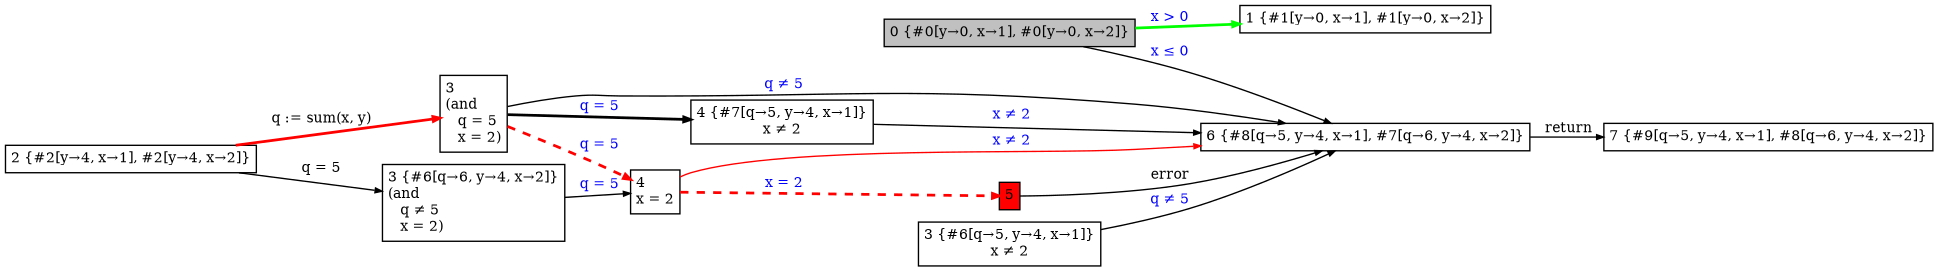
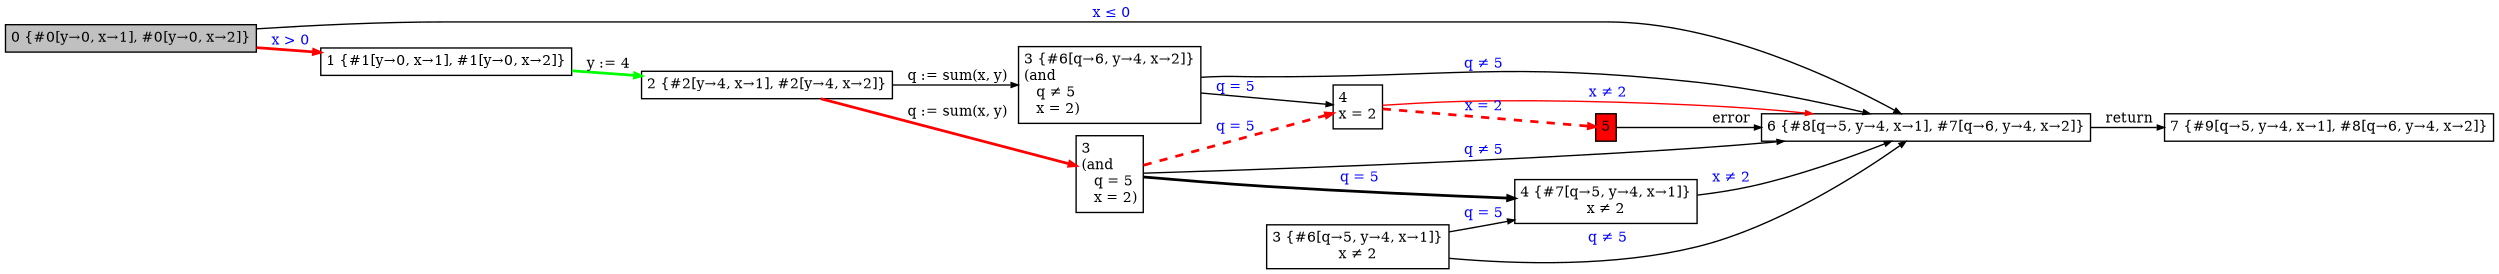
(1184, 26) -> (285, 50)
none -> (1533, 72)
none -> (603, 73)
(319, 169) -> (955, 77)
none -> (1478, 227)
